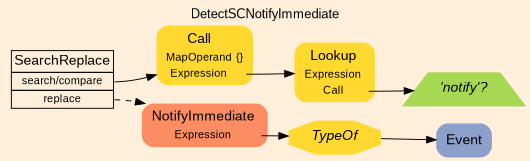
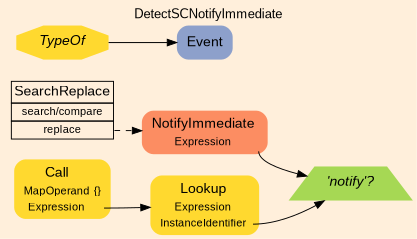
(131, 81) -> none
(333, 90) -> (203, 223)
(270, 136) -> (275, 166)
